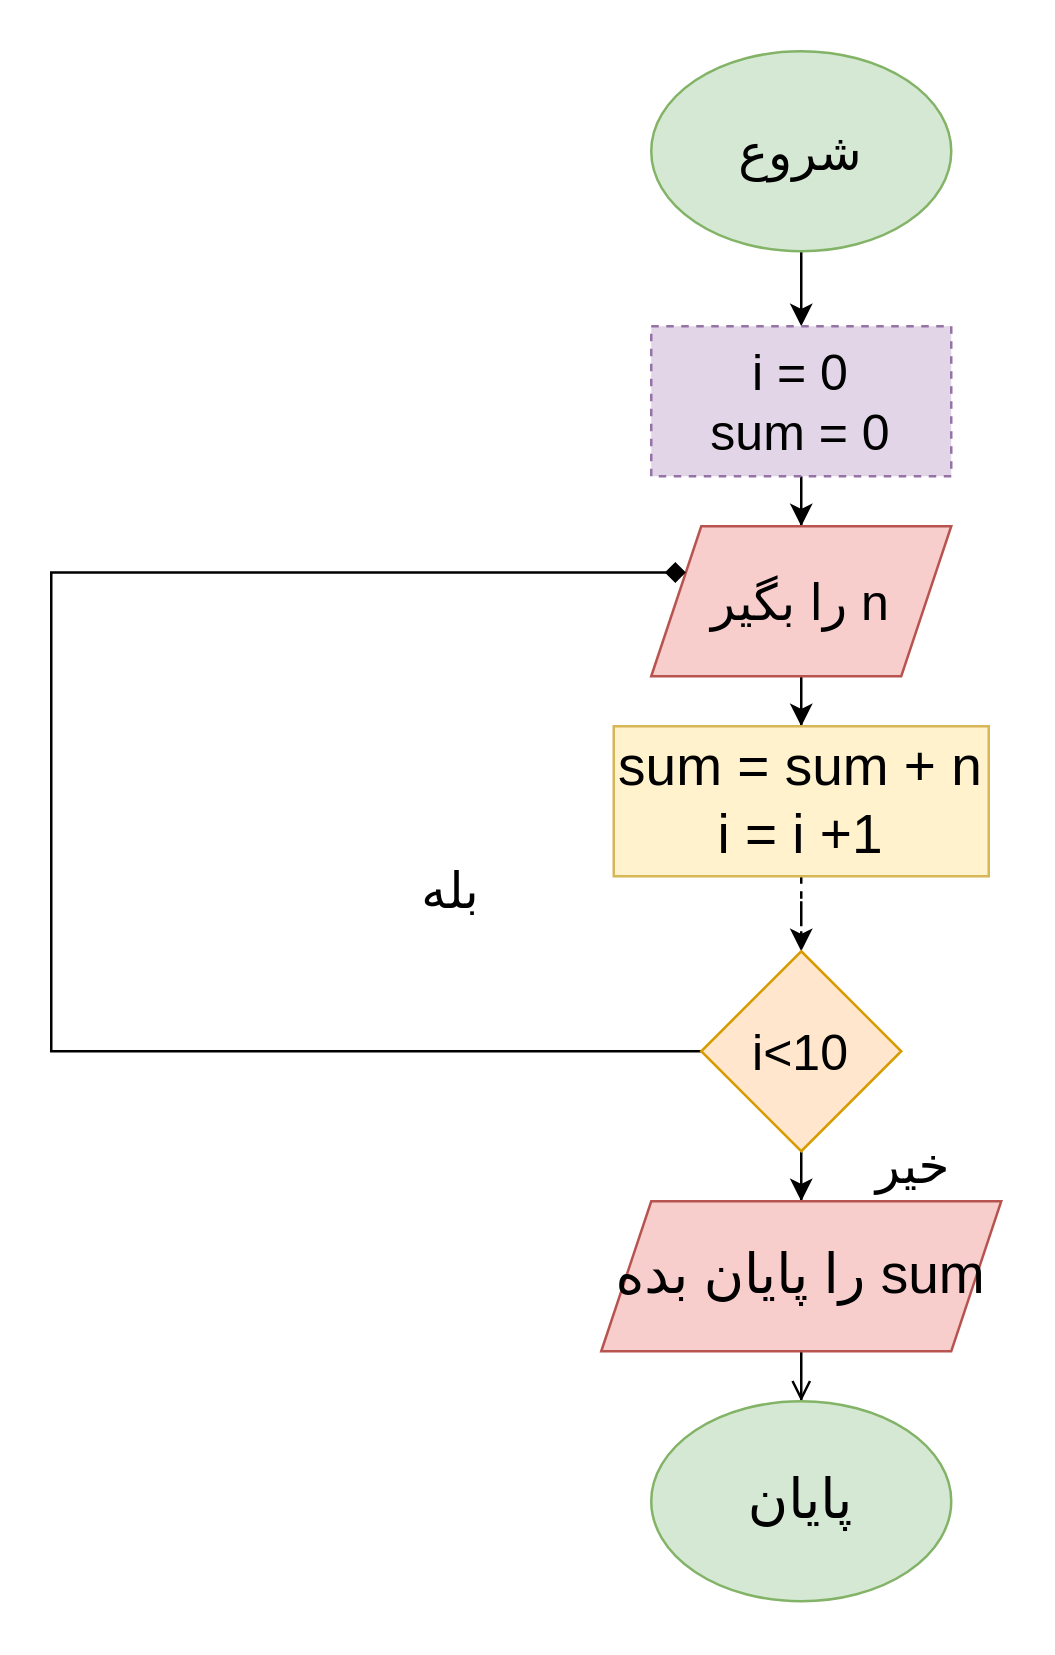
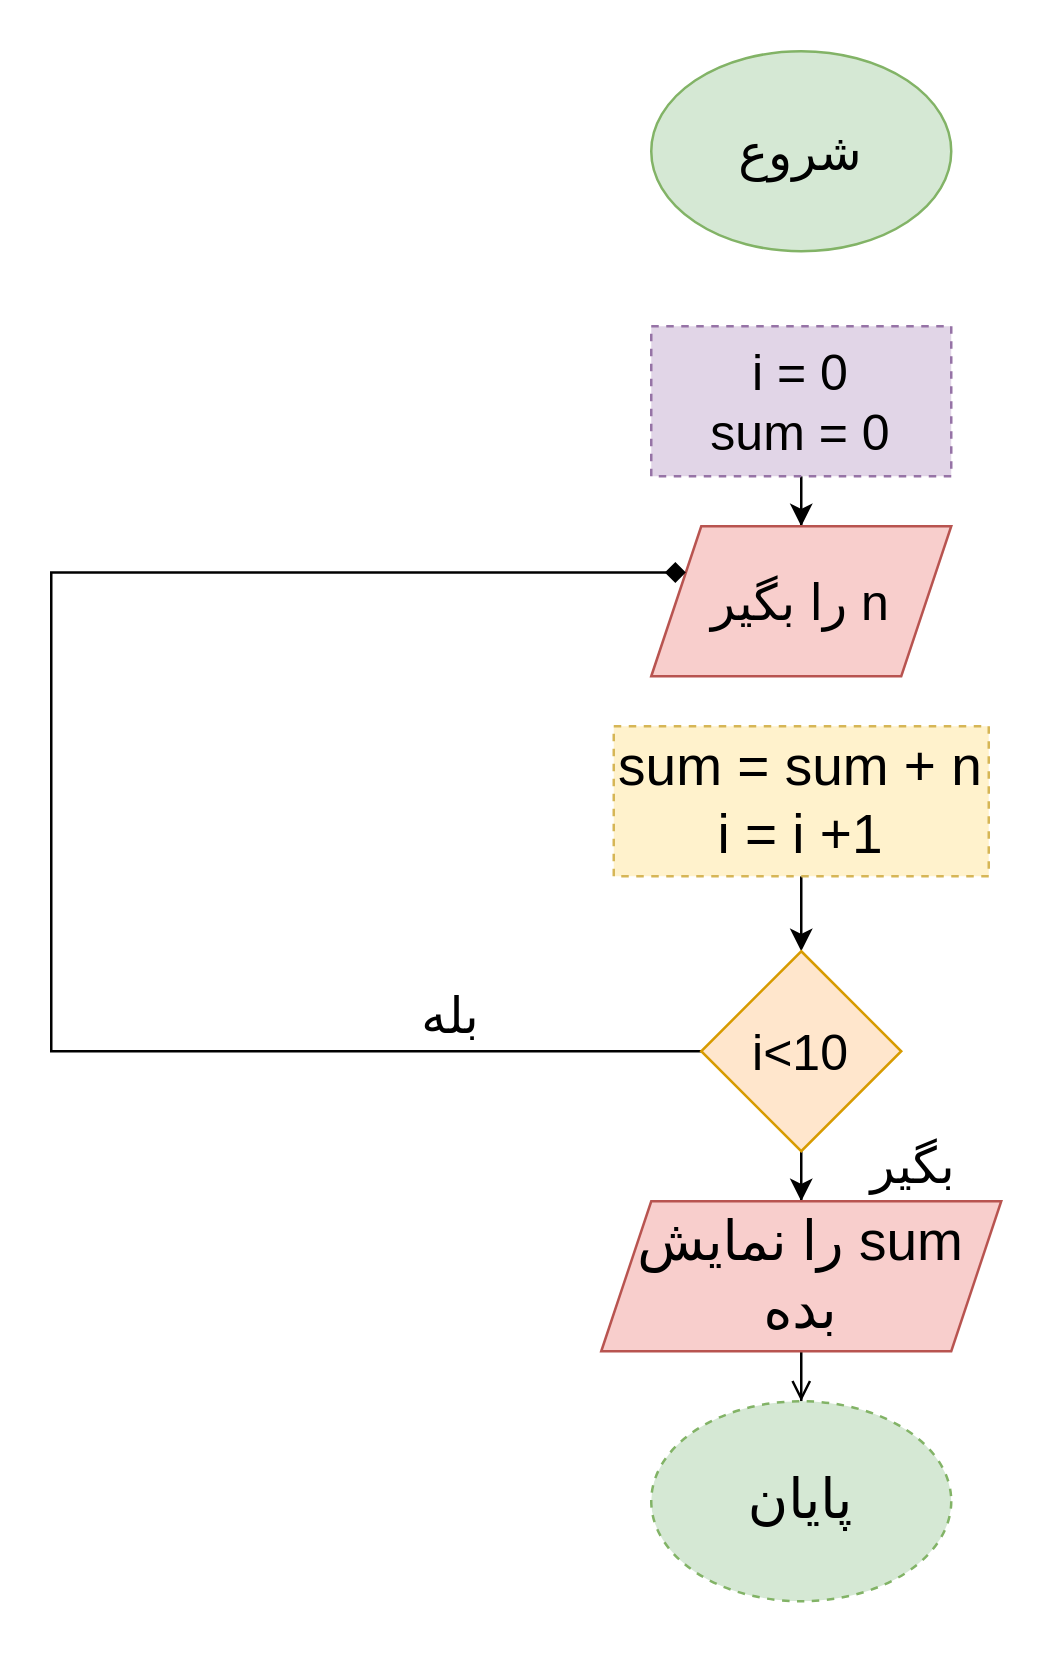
(801, 297) -> none
(801, 709) -> none
(801, 801) -> (801, 801)
(451, 889) -> (451, 1014)
(801, 889) -> (801, 889)
(914, 1164) -> (914, 1164)
(801, 1276) -> (801, 1276)
(801, 1501) -> (801, 1501)
